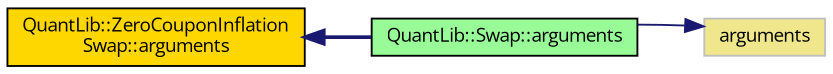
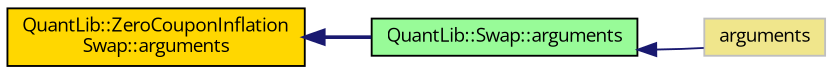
(661, 25) -> (680, 49)
